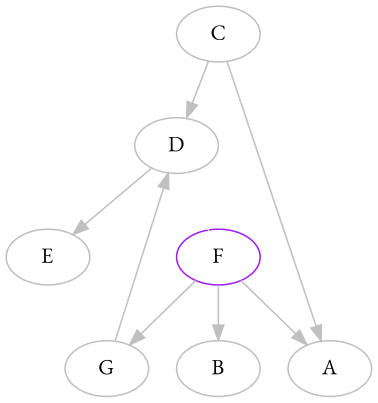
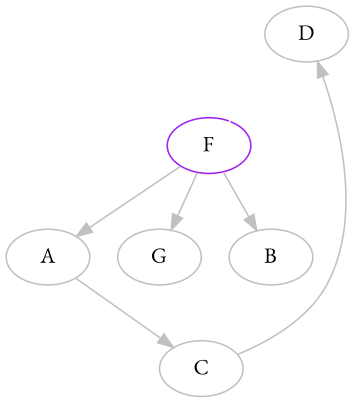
(272, 194) -> (118, 308)
(48, 257) -> none
(139, 265) -> none
